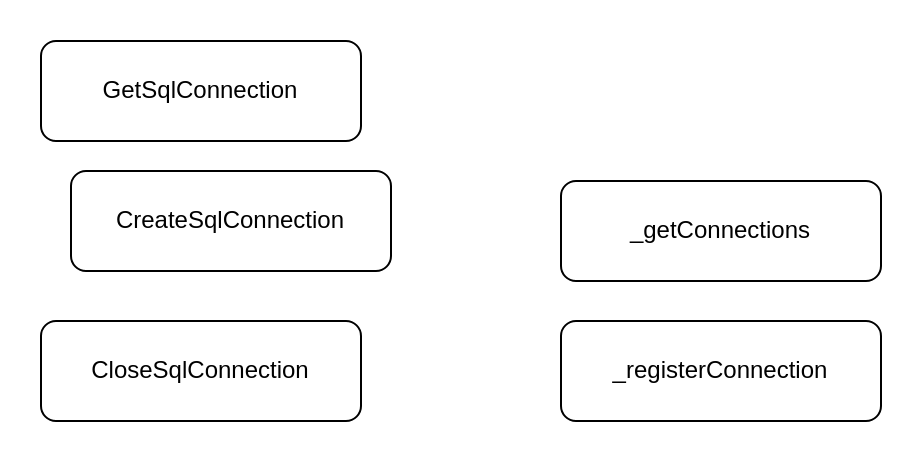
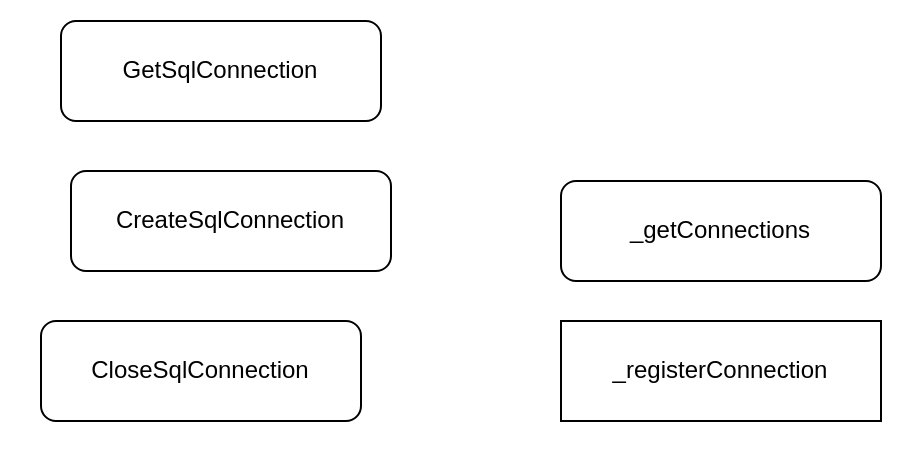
(201, 91) -> (221, 71)
(721, 371) -> (721, 371)
